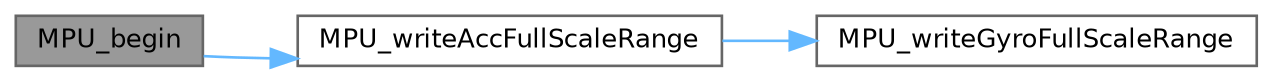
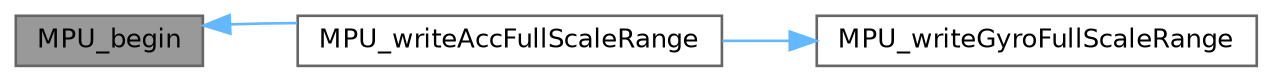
(237, 58) -> (264, 23)
